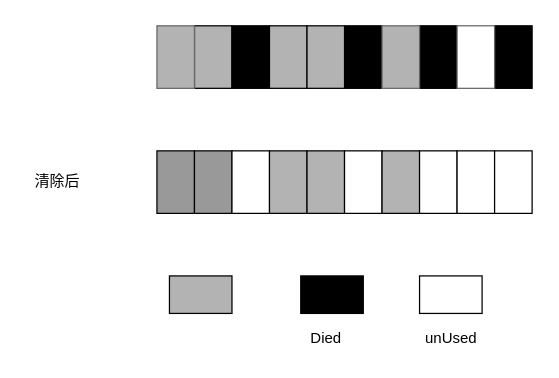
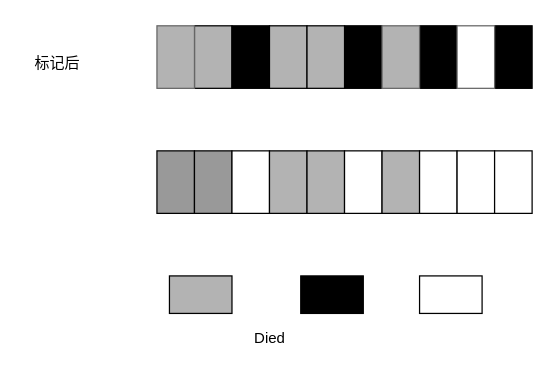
none -> (57, 63)
(57, 182) -> none
(326, 338) -> (269, 338)
(451, 338) -> none
